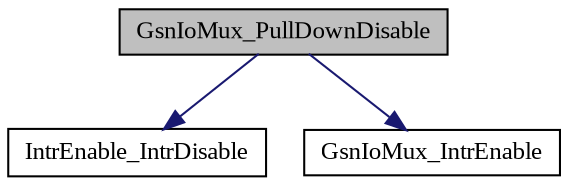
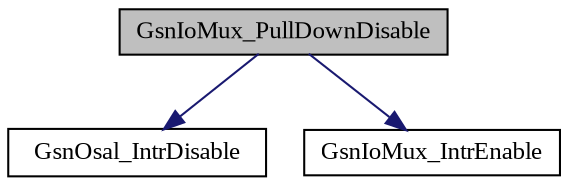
(137, 153) -> (137, 153)
